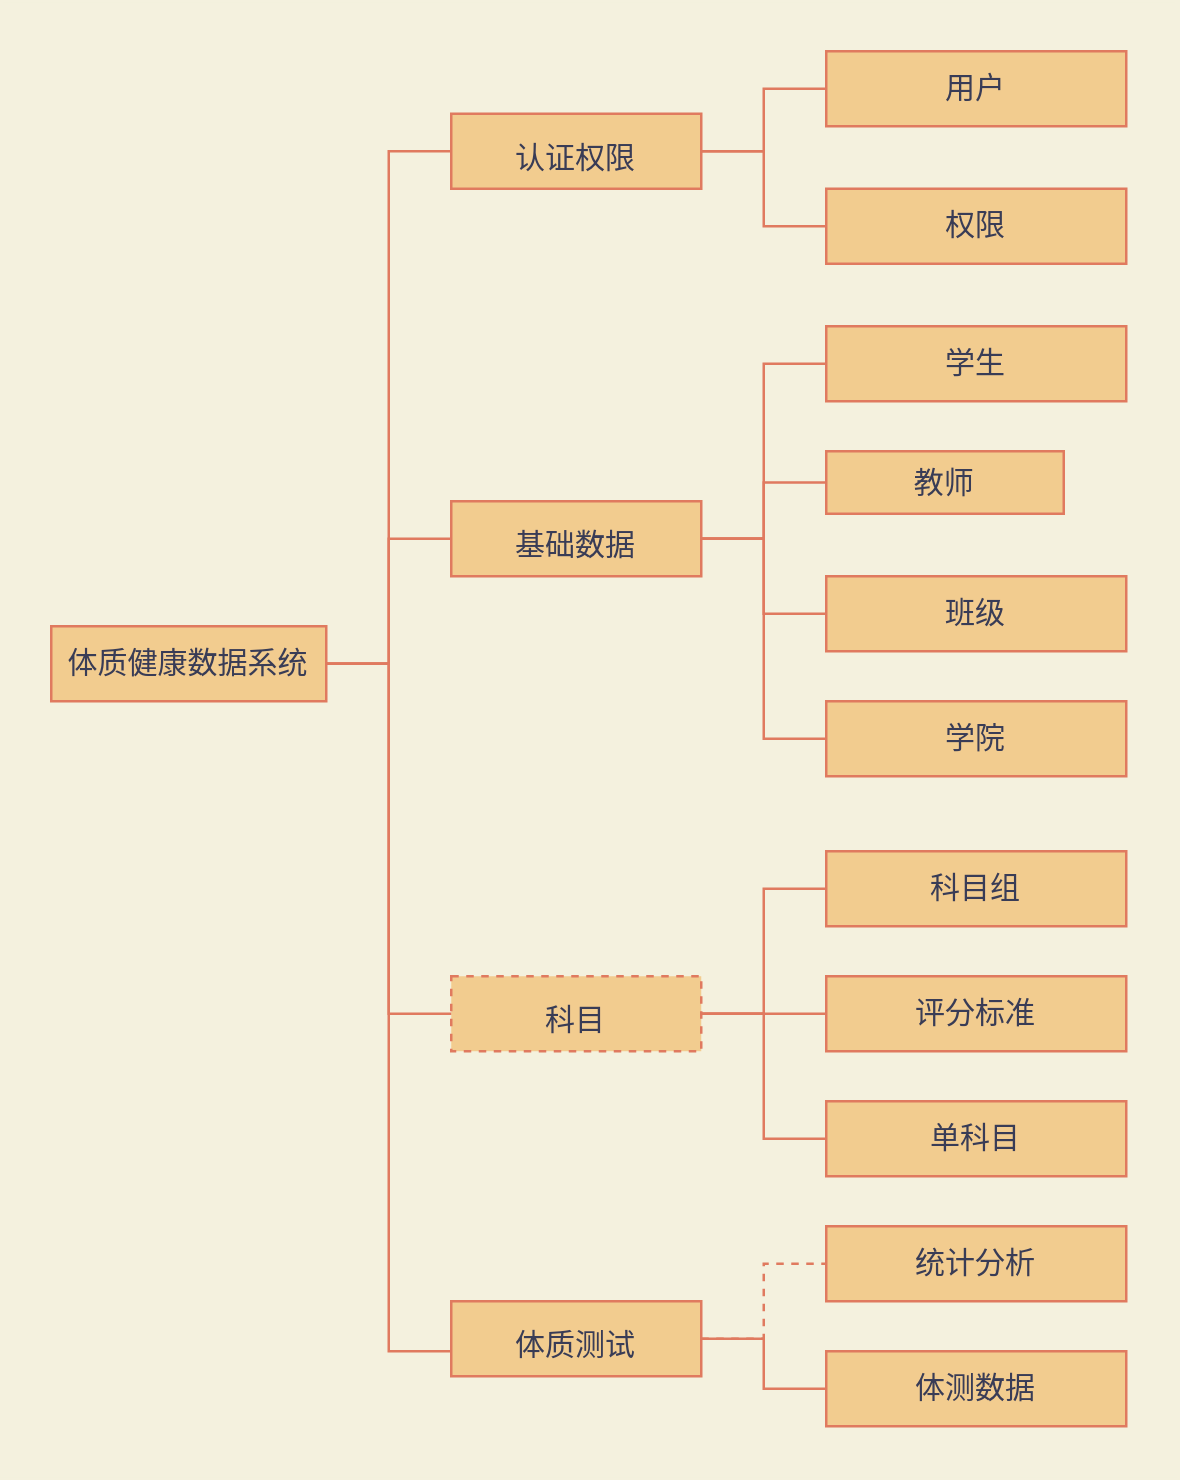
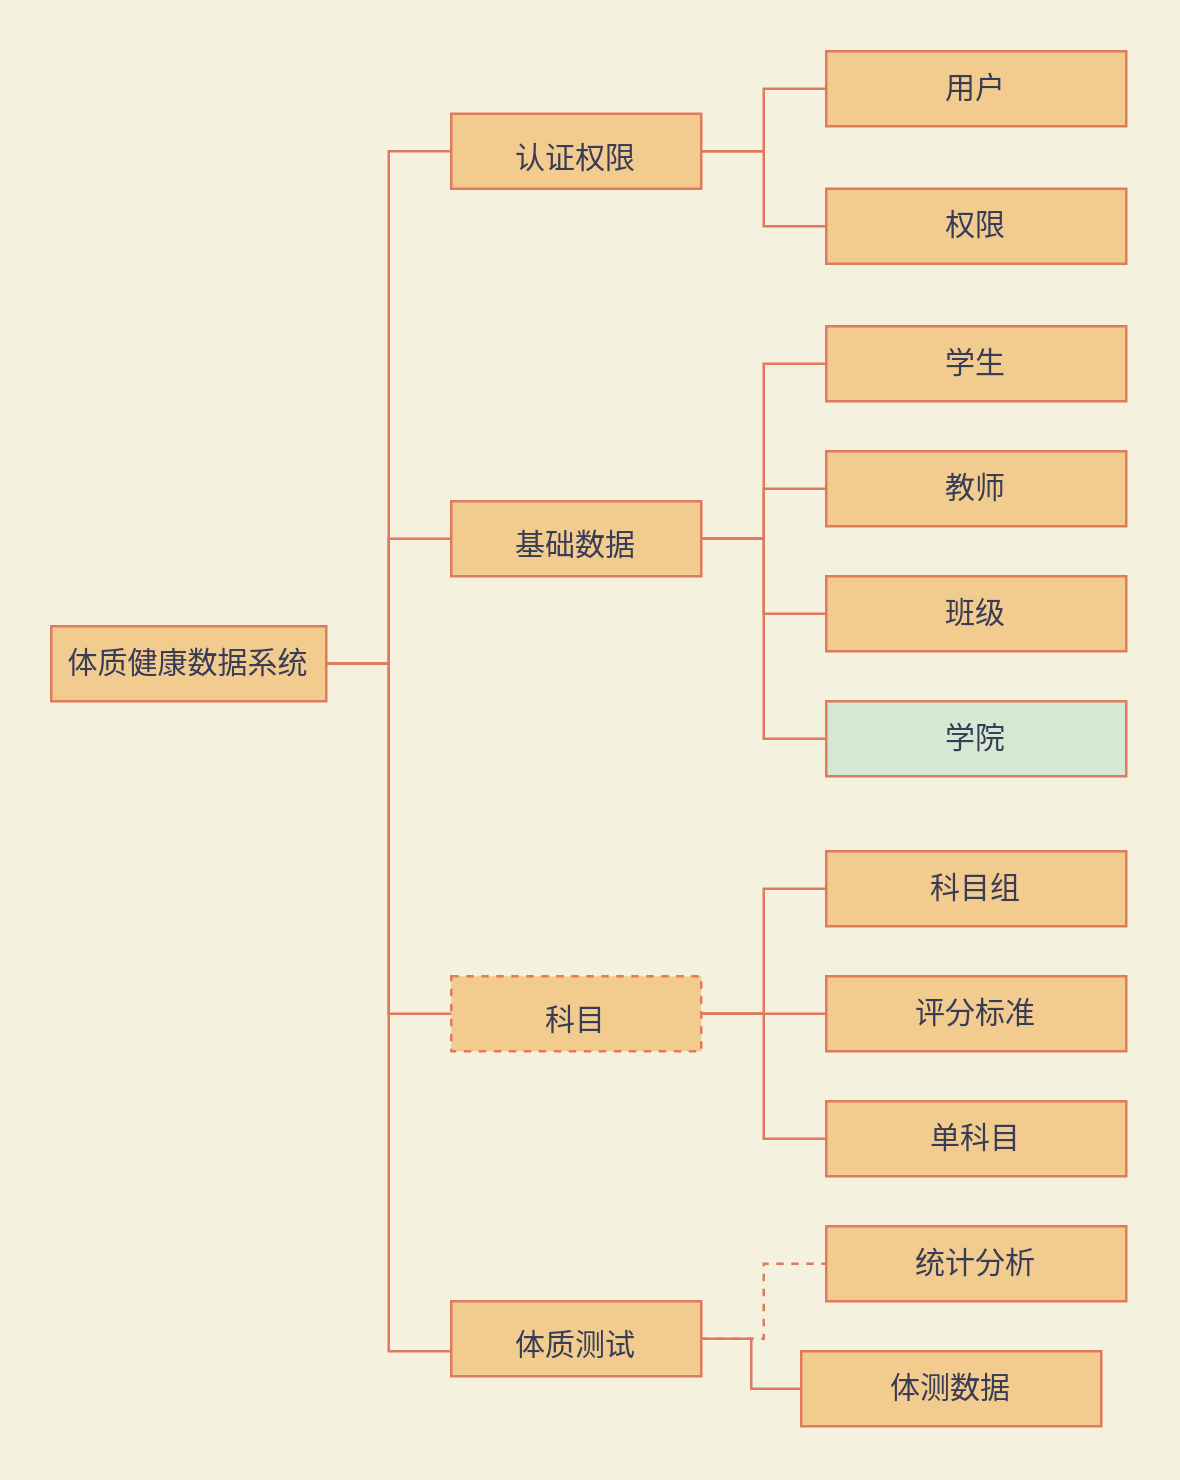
(945, 483) -> (976, 489)
(976, 739) -> (976, 739)
(976, 1389) -> (951, 1389)
